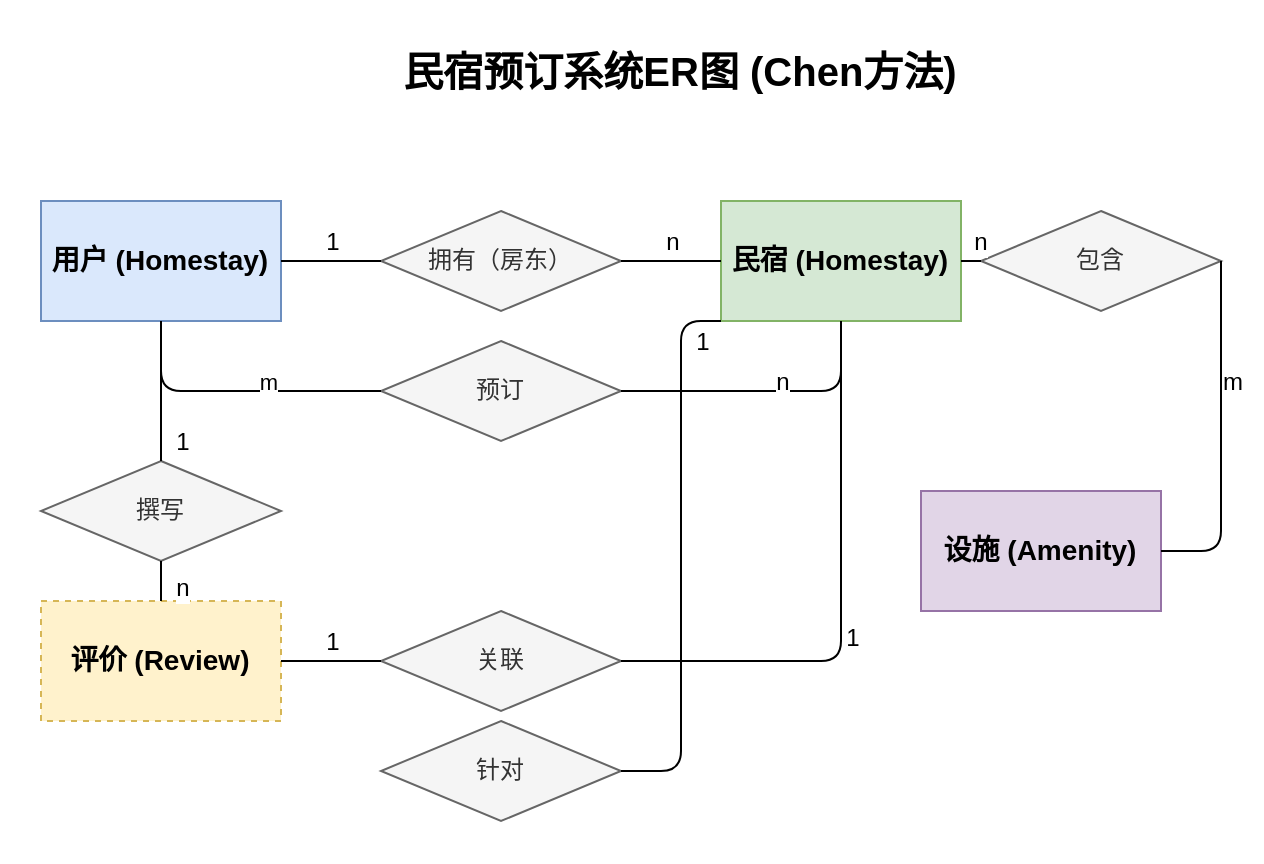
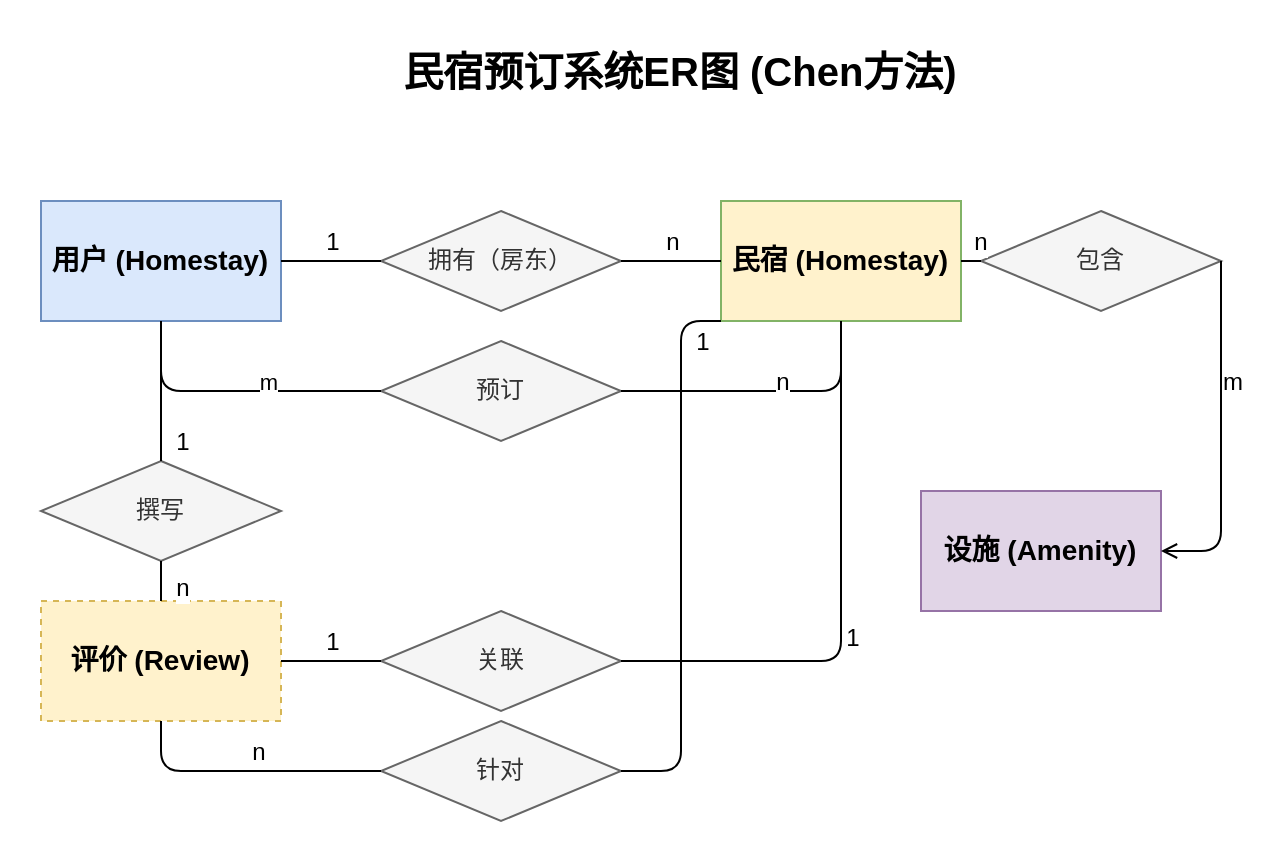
(841, 261) -> (841, 261)
(1167, 551) -> (1169, 551)
none -> (253, 771)
